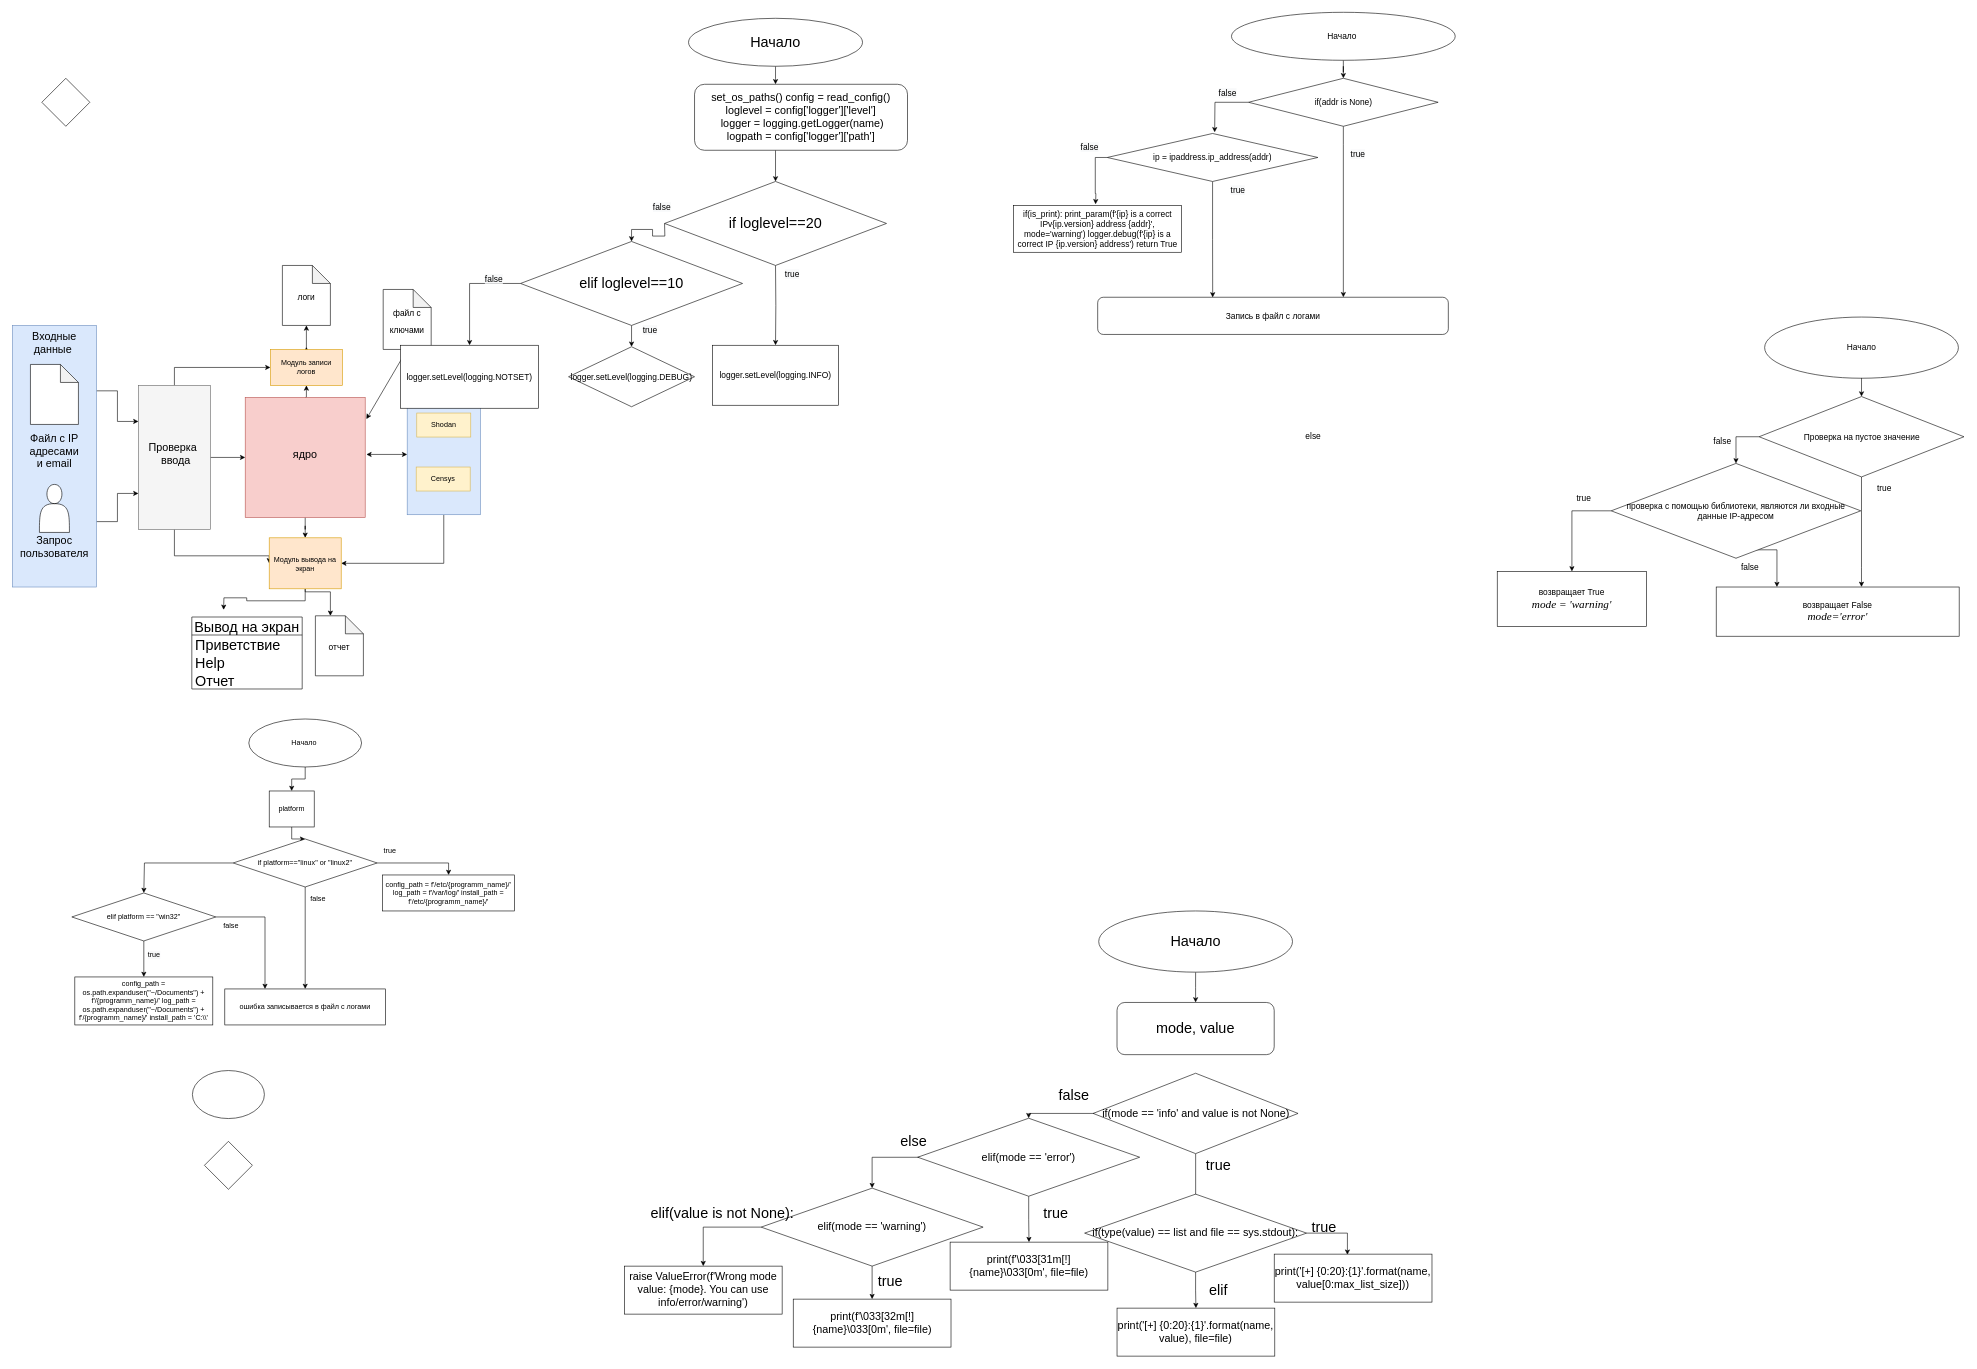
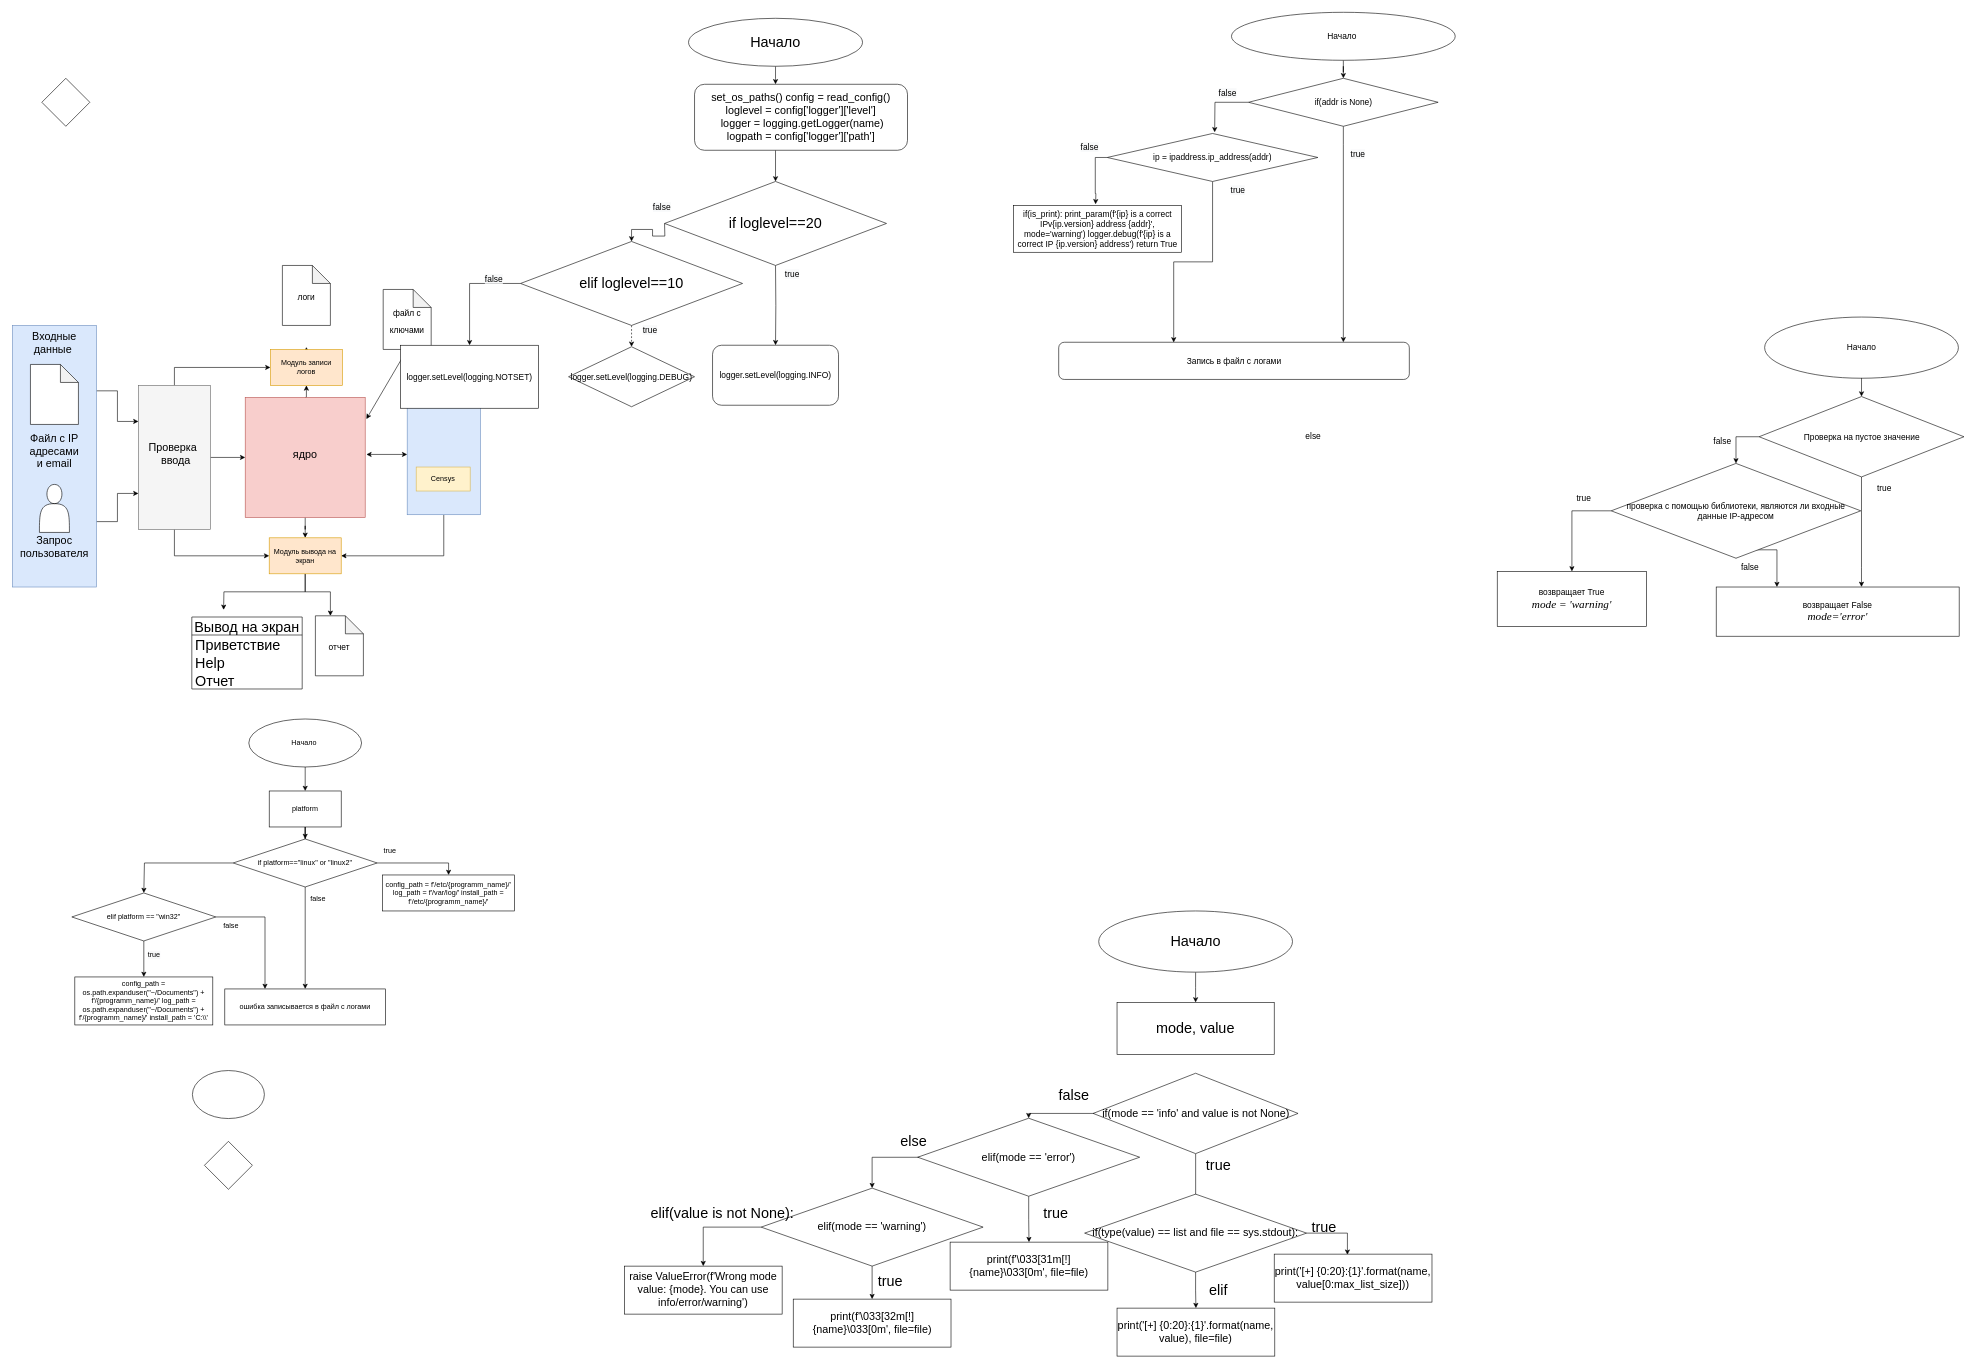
(1273, 316) -> (1234, 361)
(632, 334) -> (632, 334)
(306, 339) -> none
(776, 375) -> (776, 375)
(444, 425) -> none
(305, 563) -> (305, 556)
(292, 809) -> (305, 809)
(1196, 1029) -> (1196, 1029)
